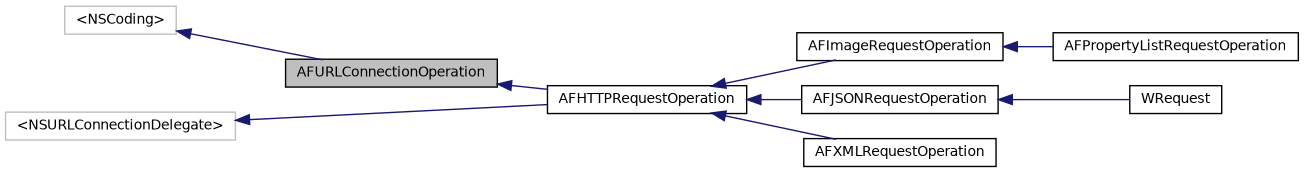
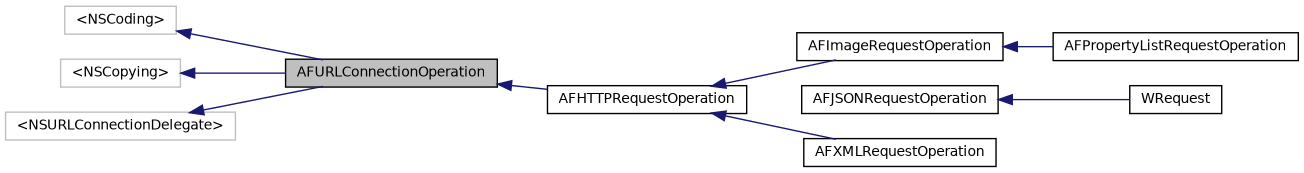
none -> (120, 73)
(781, 100) -> none
(399, 112) -> (263, 98)
